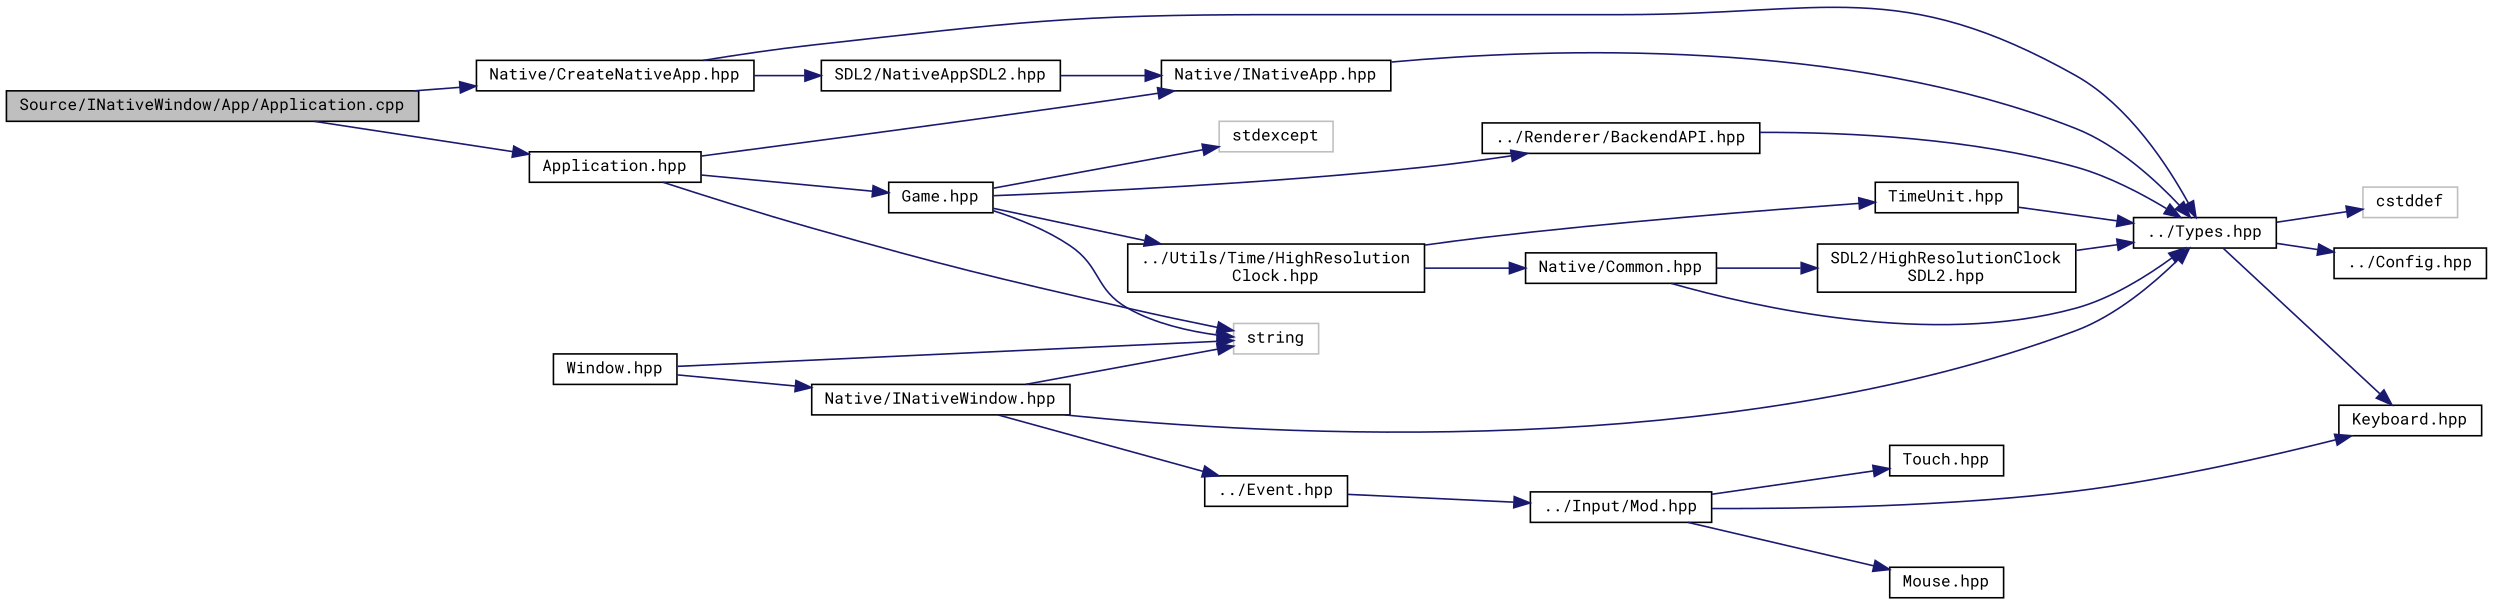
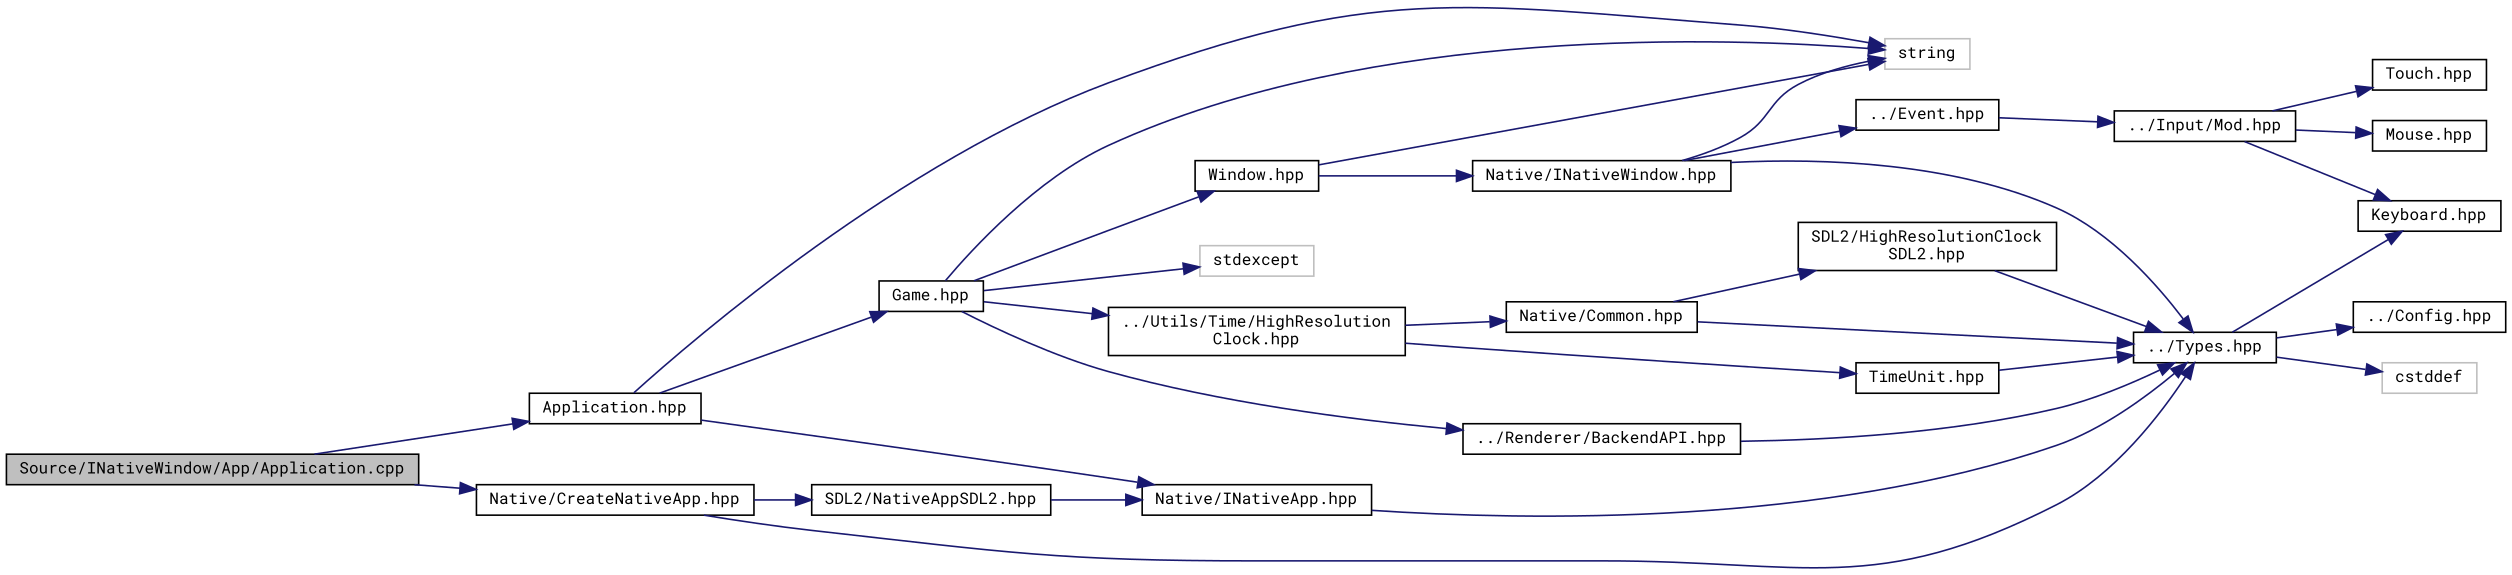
none -> (1086, 239)
